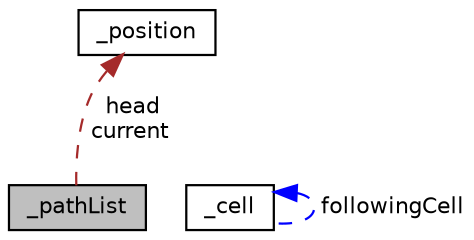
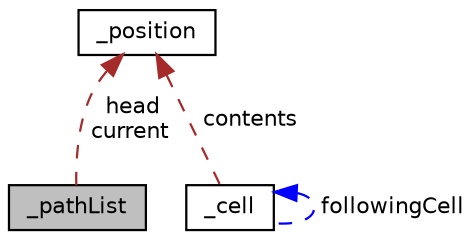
none -> (194, 130)
